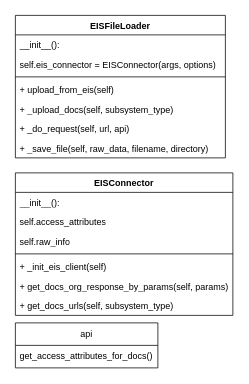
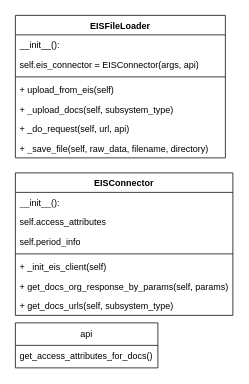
(121, 70) -> (121, 70)
(49, 242) -> (56, 242)
